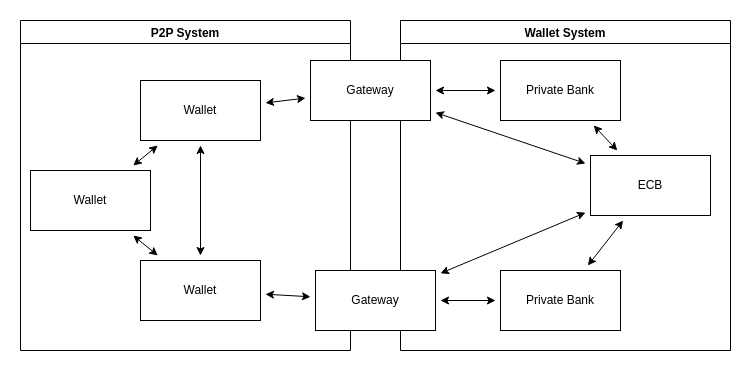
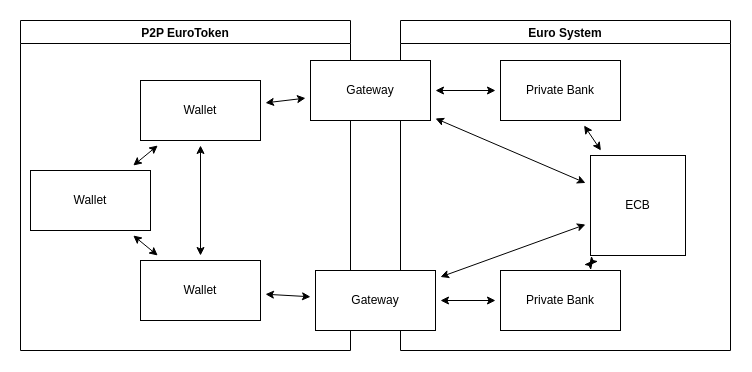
(185, 33) -> (185, 33)
(565, 33) -> (565, 33)
(651, 186) -> (638, 206)
